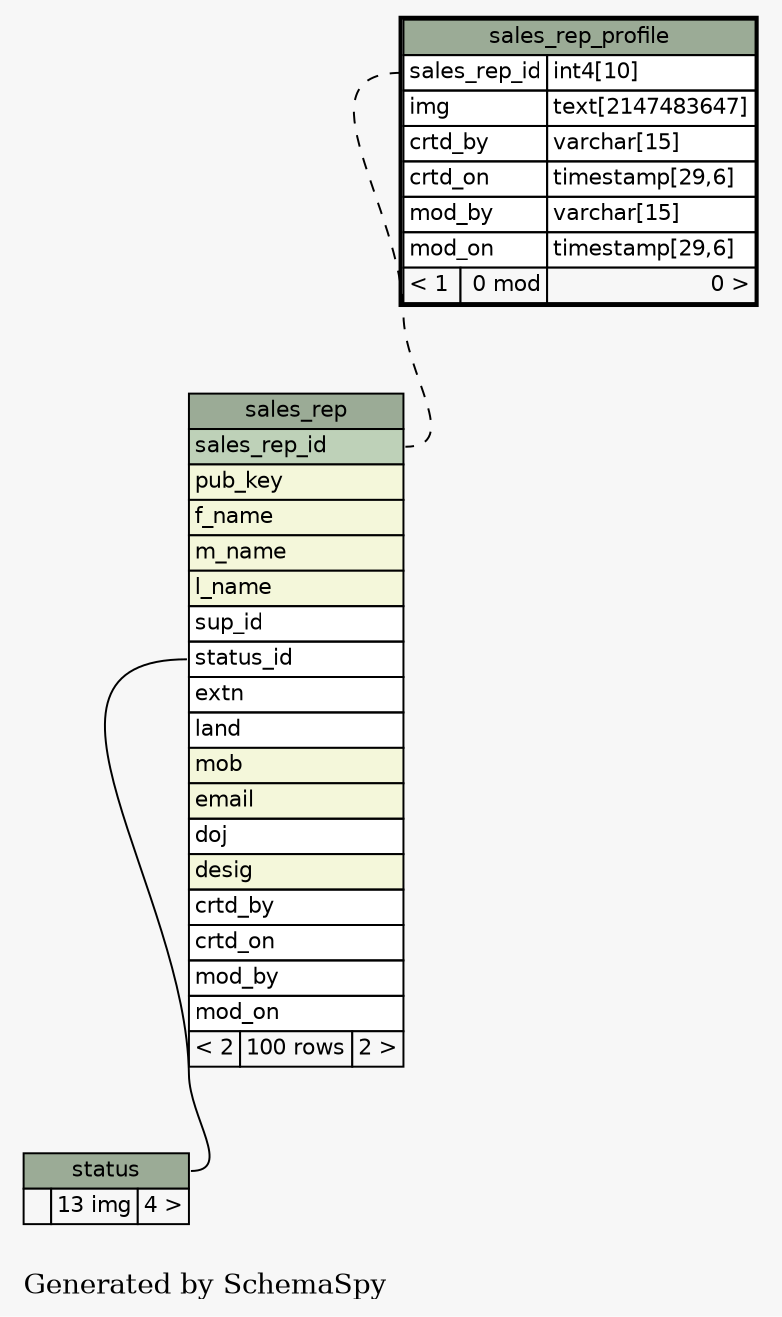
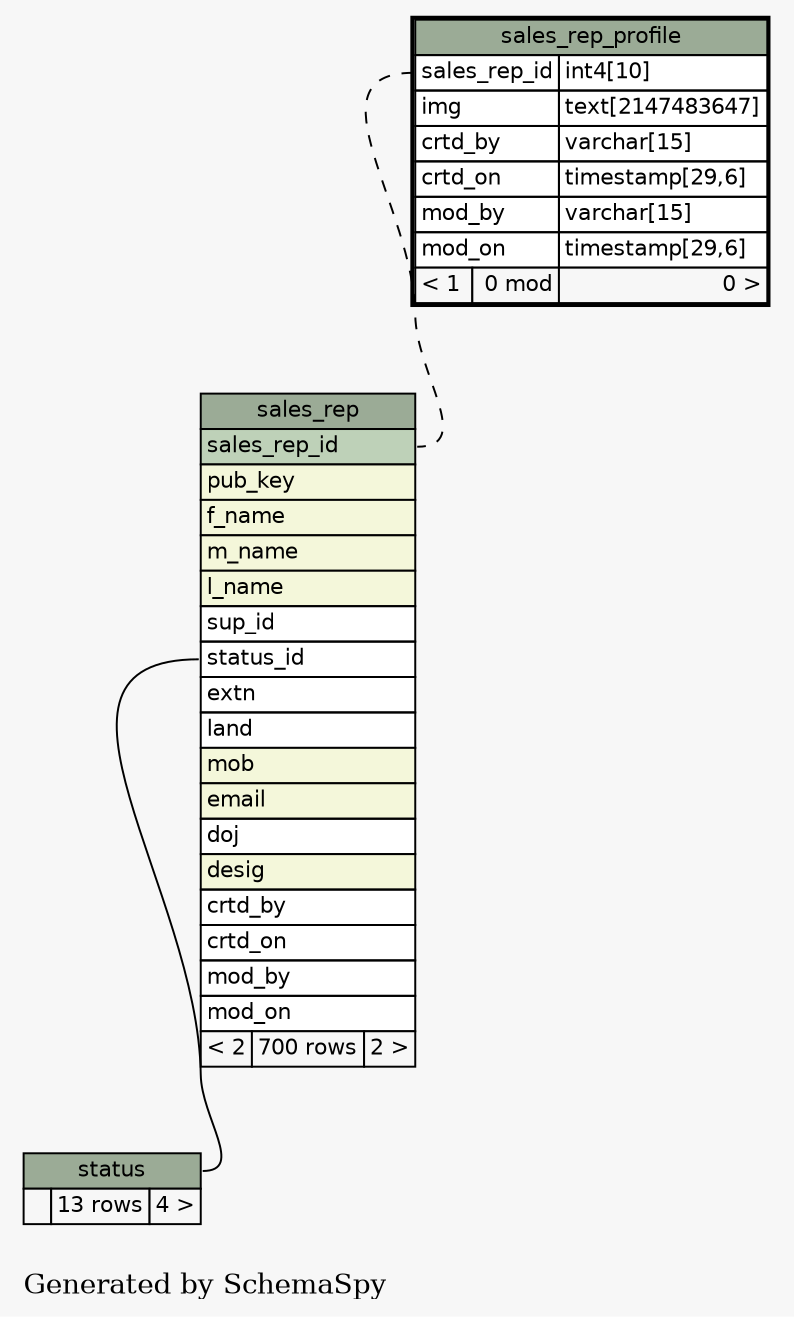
(296, 1048) -> (308, 1048)
(94, 1205) -> (100, 1205)
